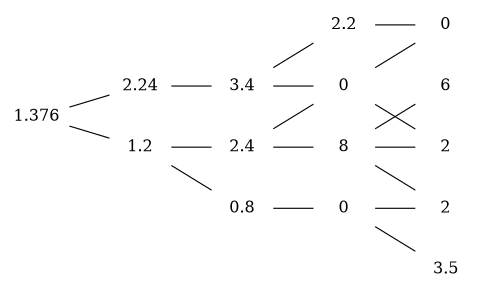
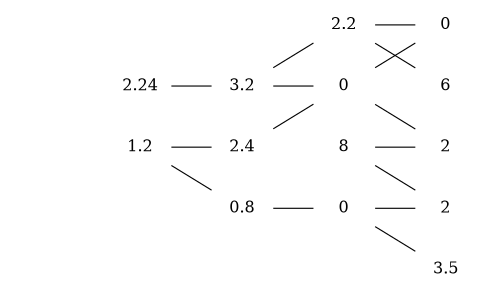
(242, 86) -> (242, 86)
(37, 117) -> none
(388, 121) -> (388, 51)
(293, 147) -> none
